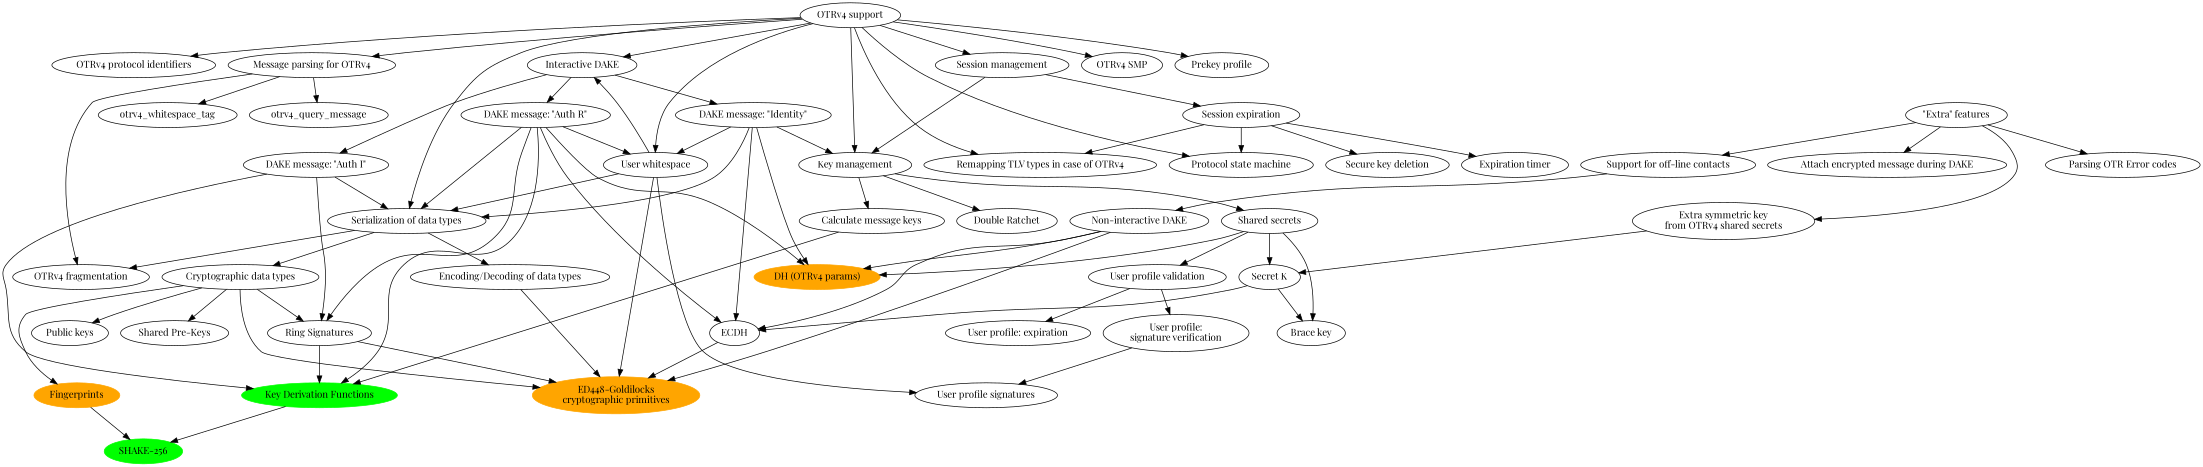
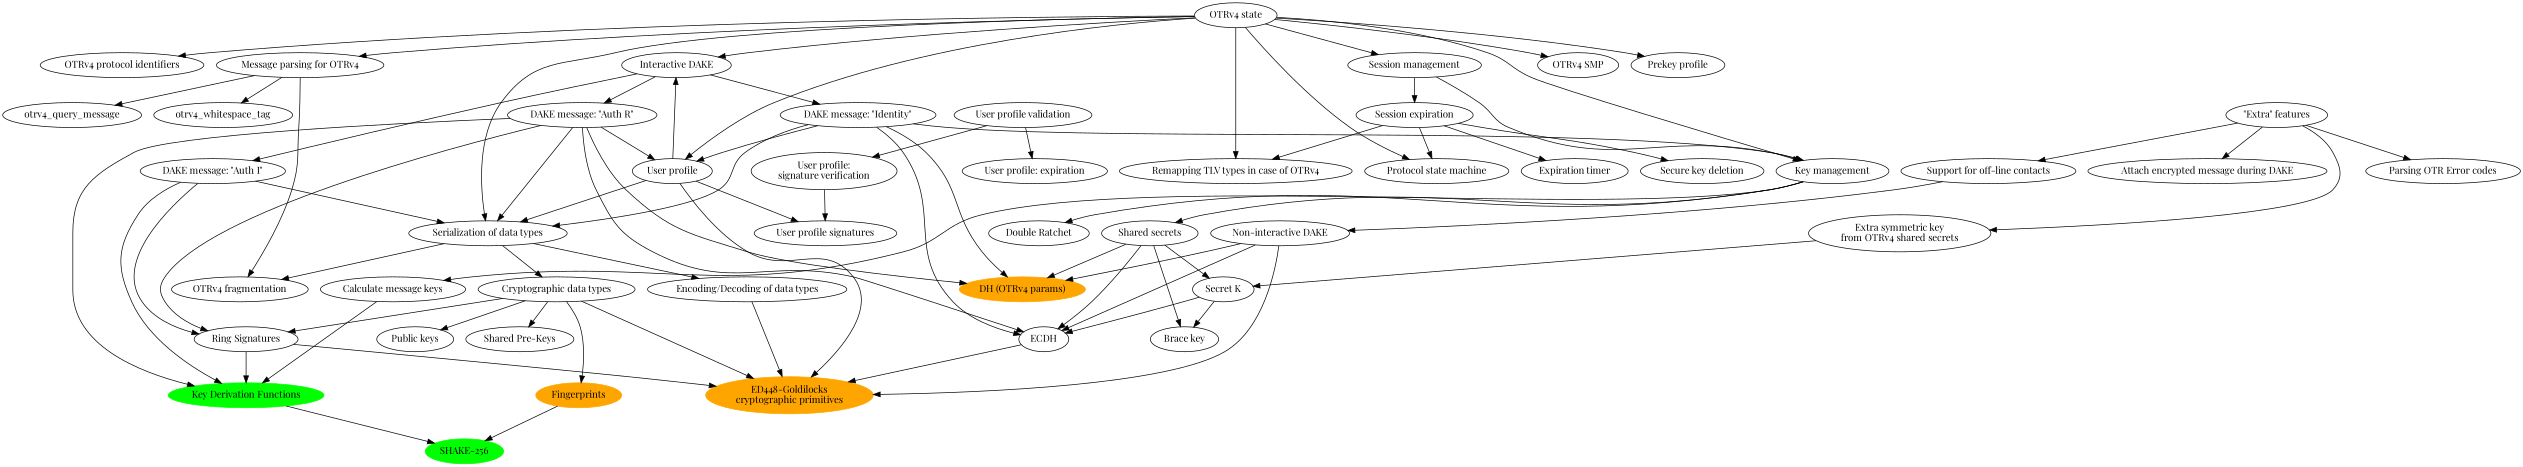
(850, 15) -> (1236, 15)
(656, 165) -> (672, 171)
(1217, 247) -> (1105, 288)
